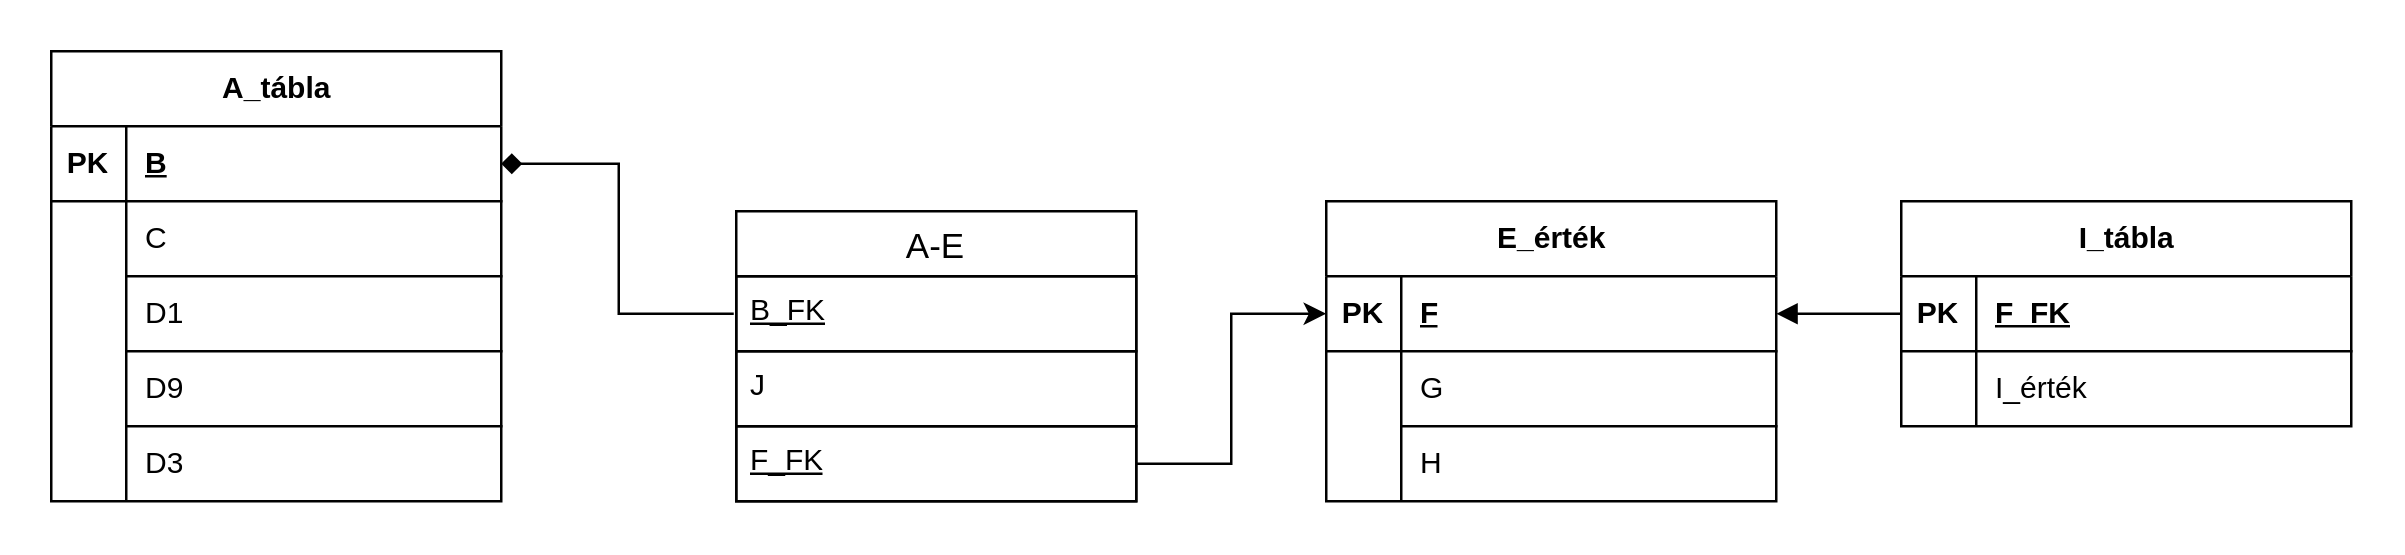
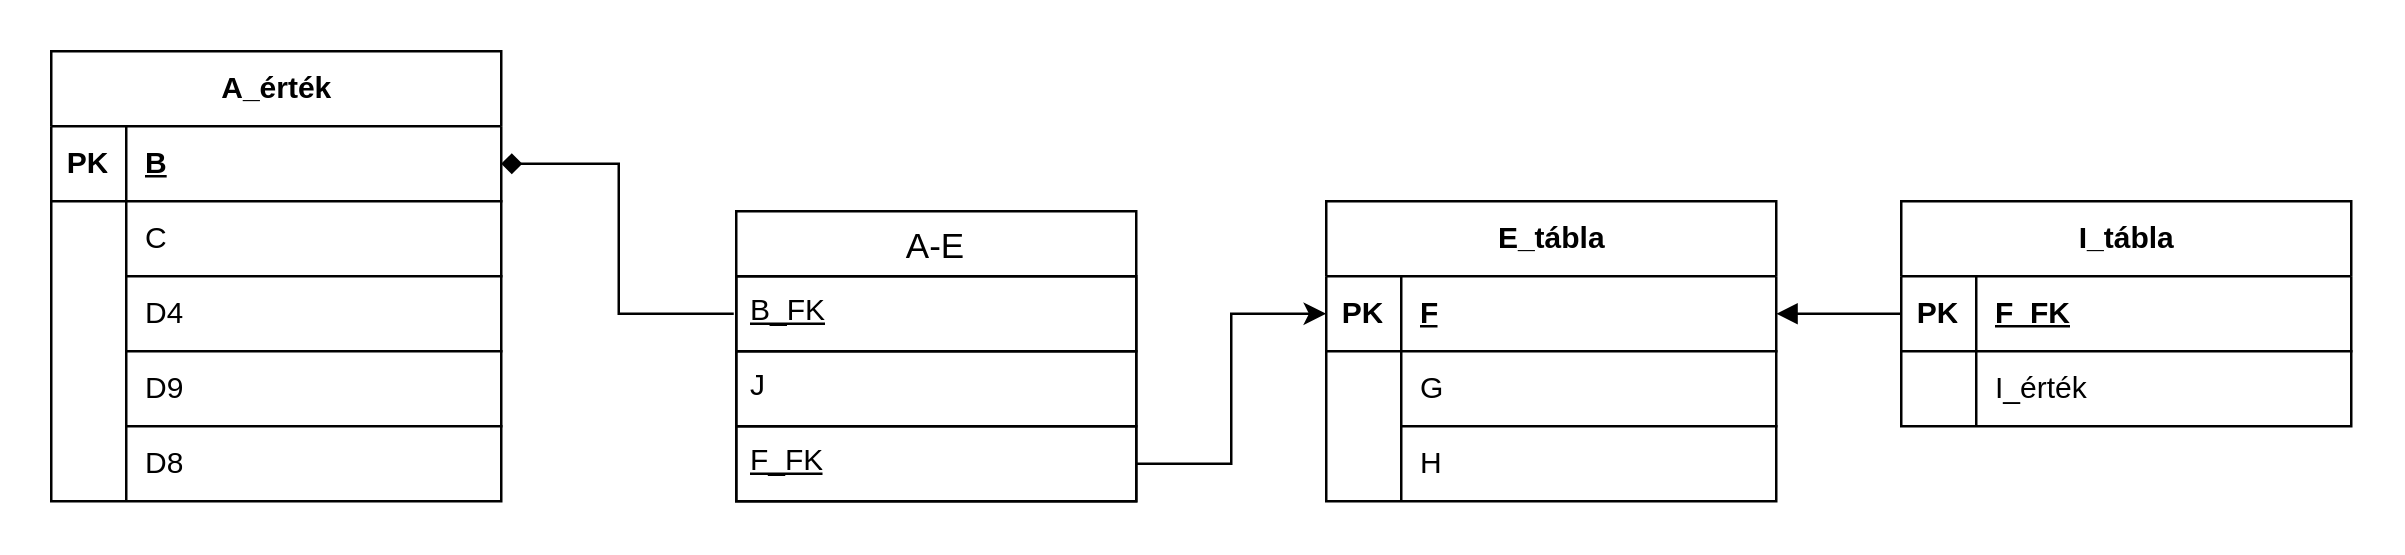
(278, 89) -> (278, 89)
(1553, 239) -> (1553, 239)
(163, 314) -> (163, 314)
(163, 464) -> (163, 464)
